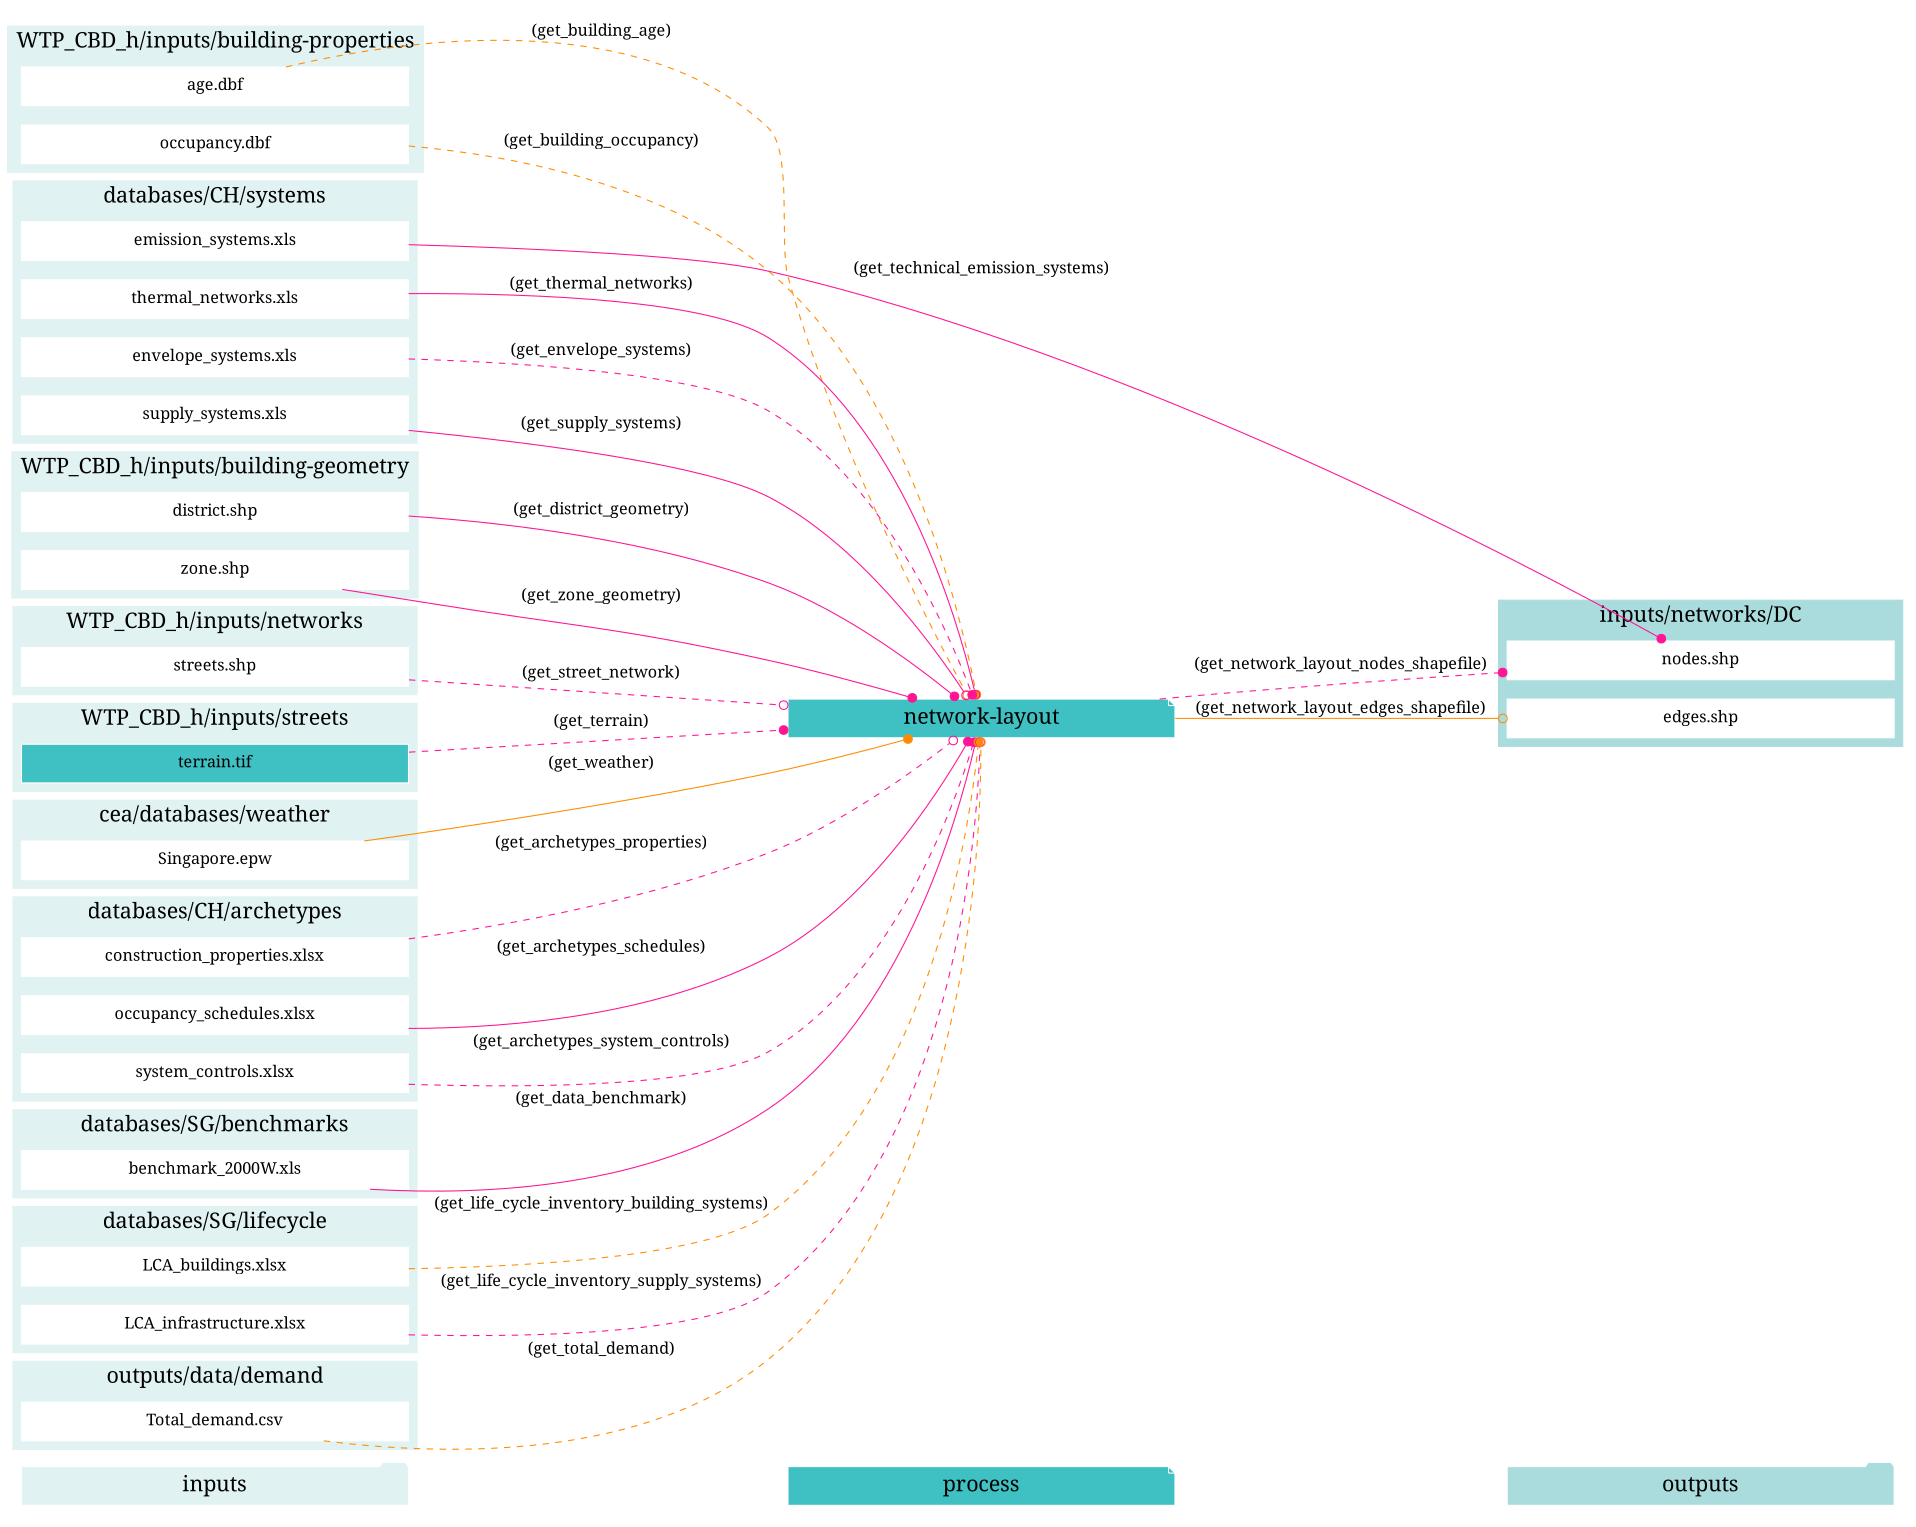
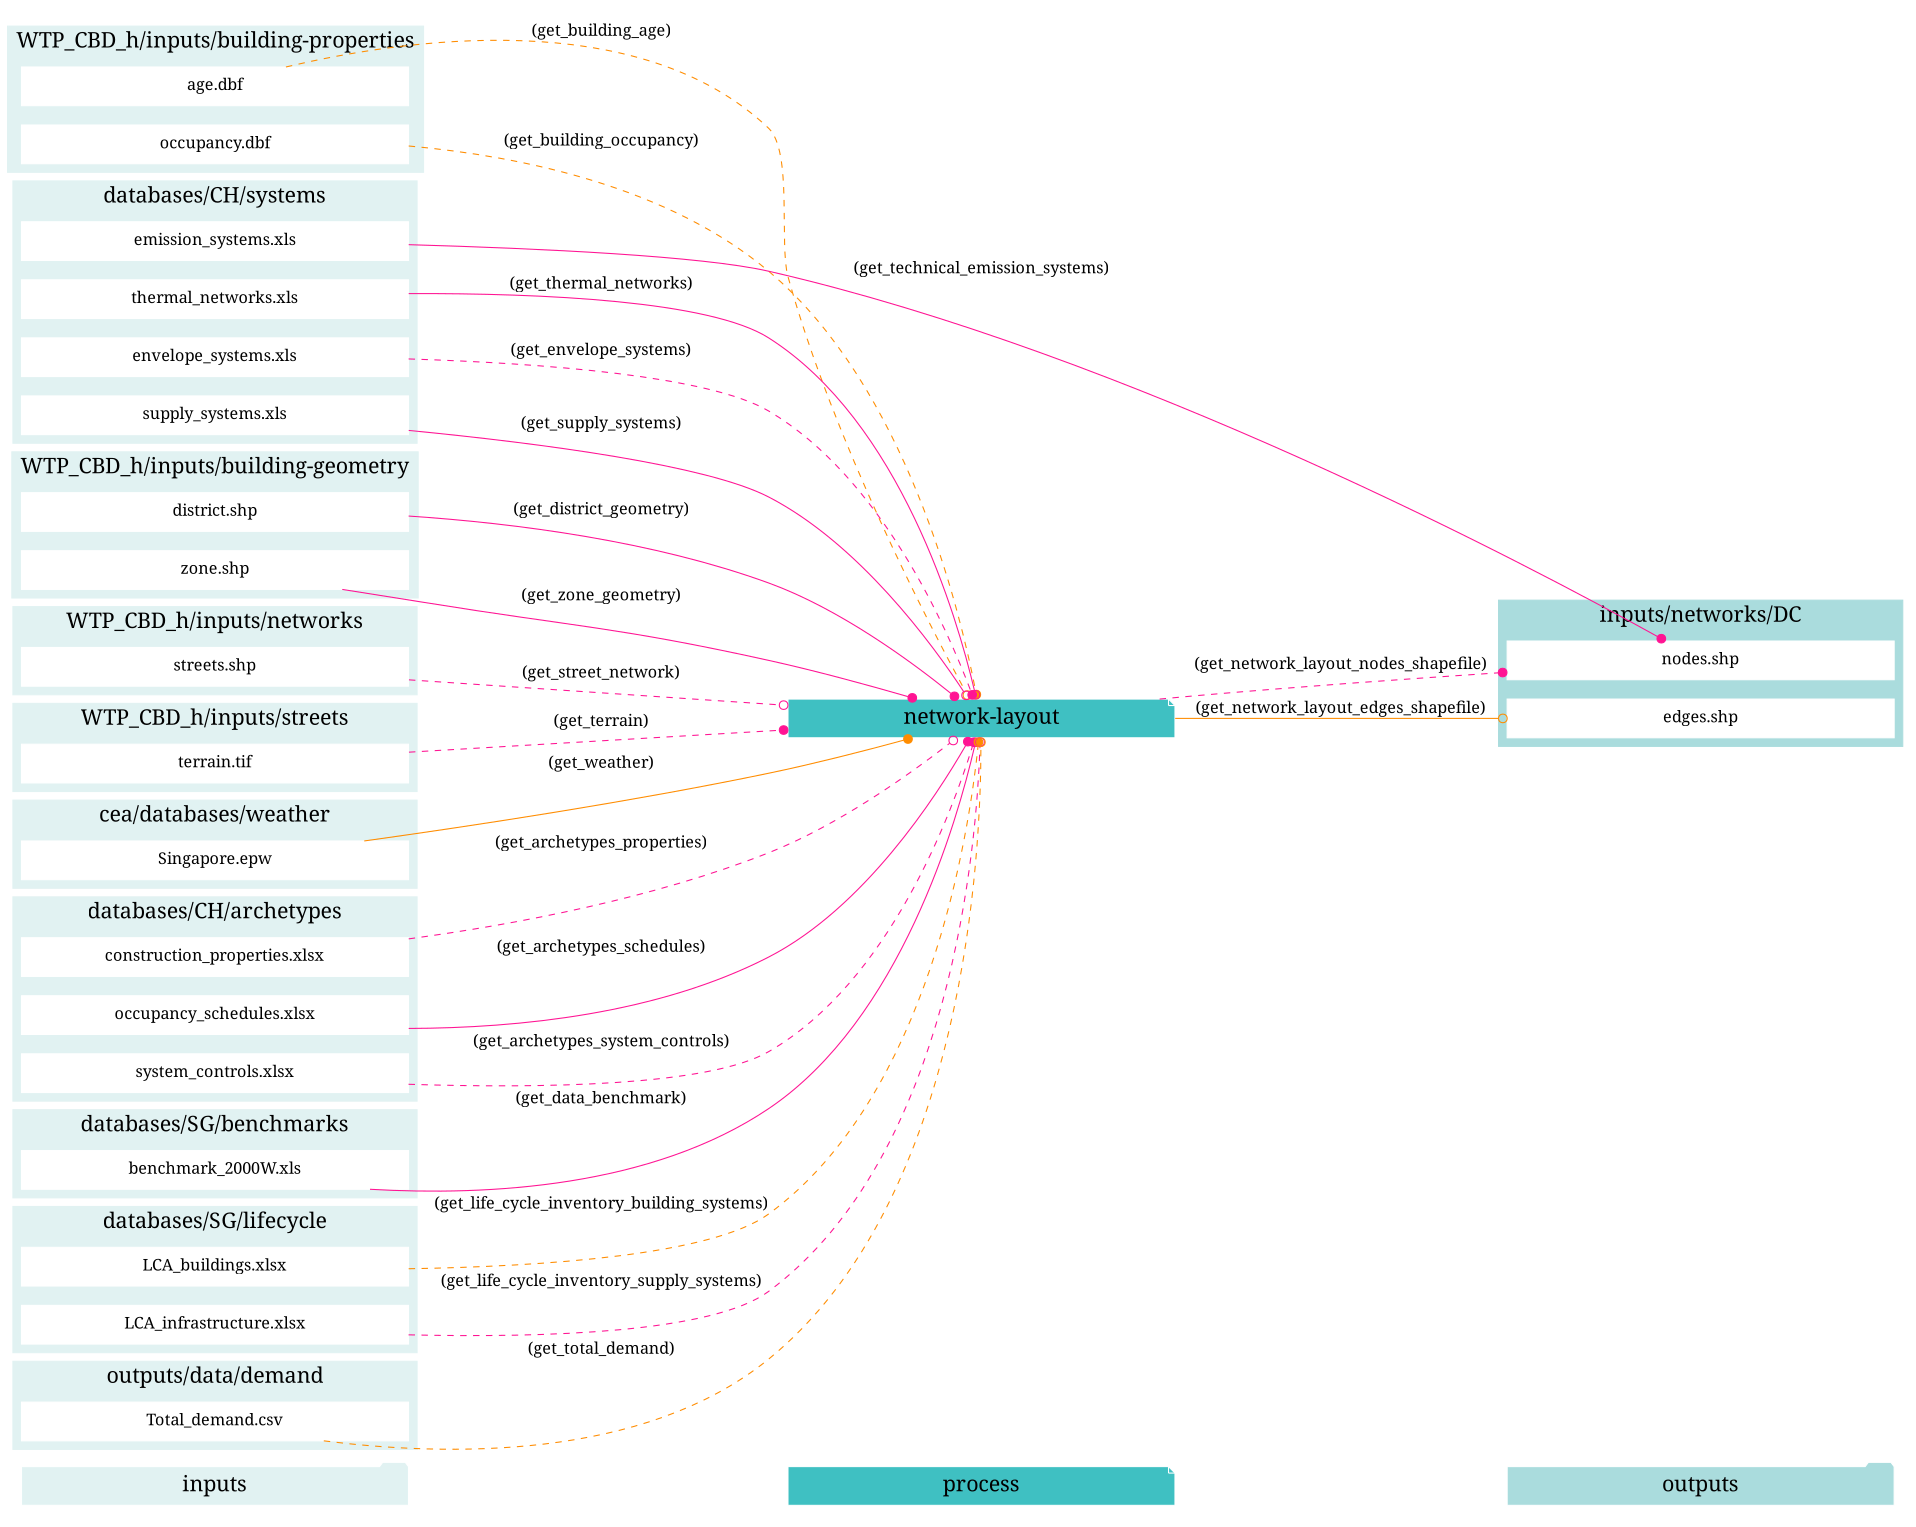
(215, 764) -> (215, 764)
